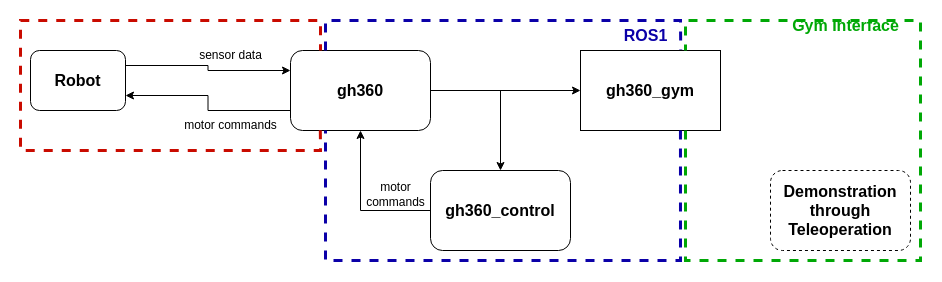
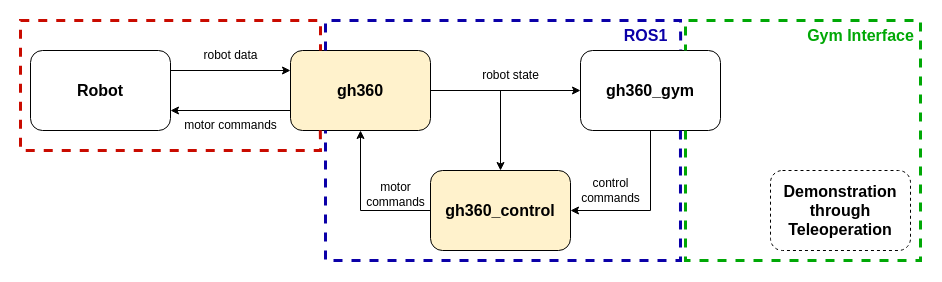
(846, 26) -> (861, 36)
(231, 56) -> (231, 56)
none -> (511, 76)
(78, 81) -> (101, 91)
(361, 91) -> (361, 91)
(651, 91) -> (651, 91)
none -> (611, 191)
none -> (651, 207)
(501, 211) -> (501, 211)
